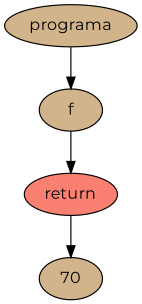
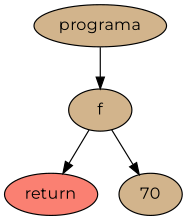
(71, 231) -> (122, 147)
